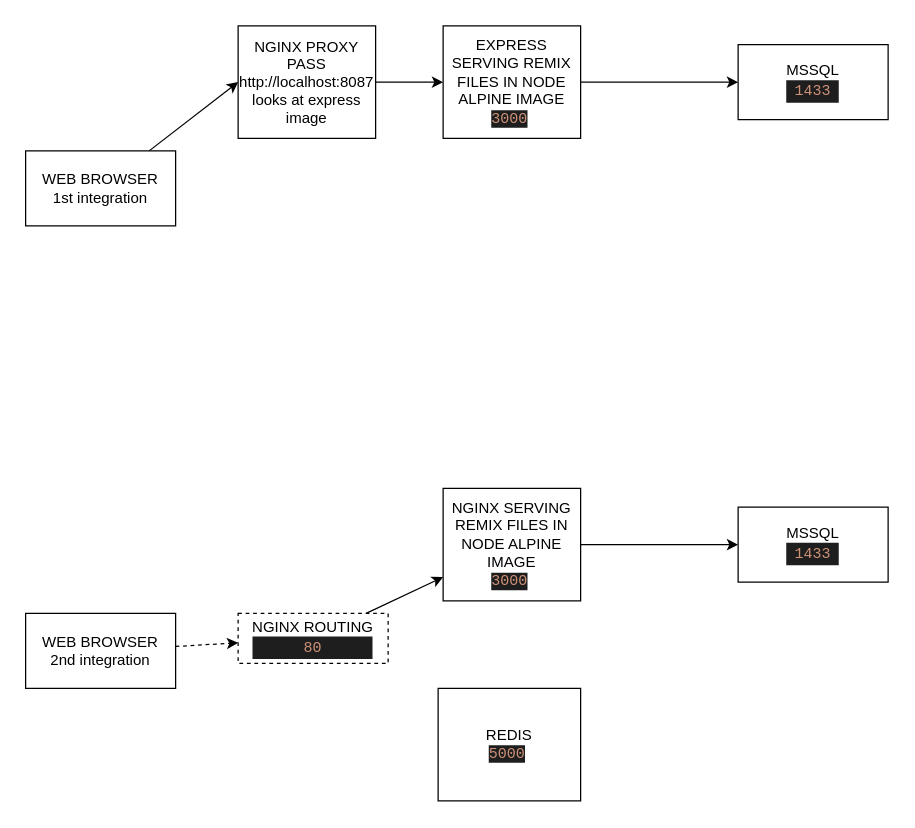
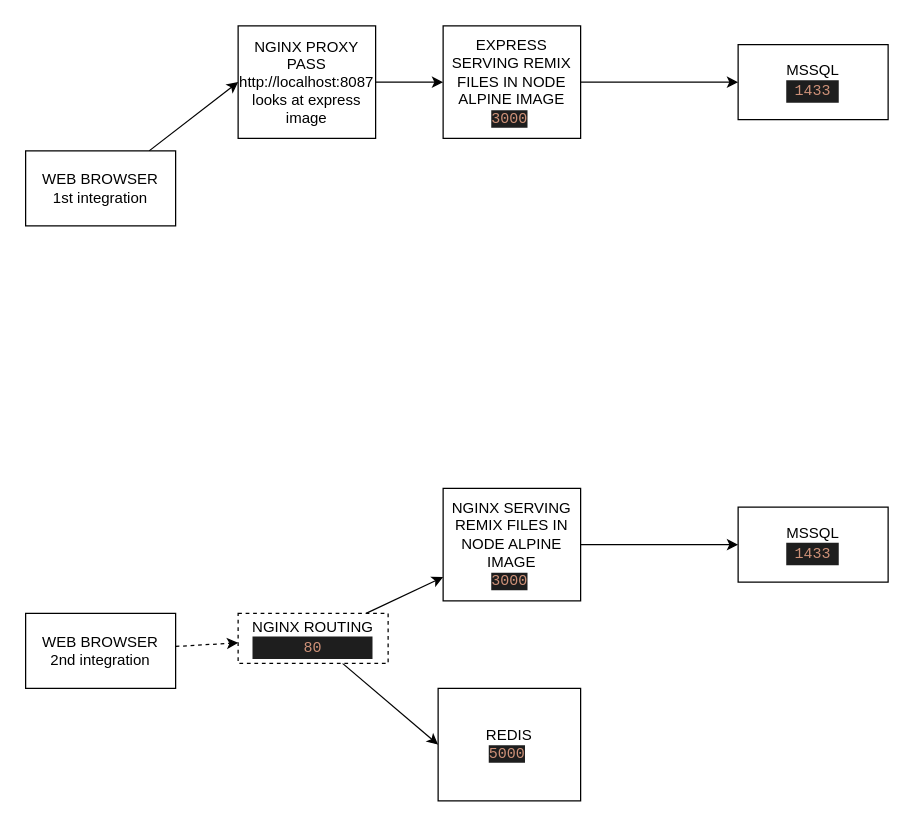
none -> (387, 701)
